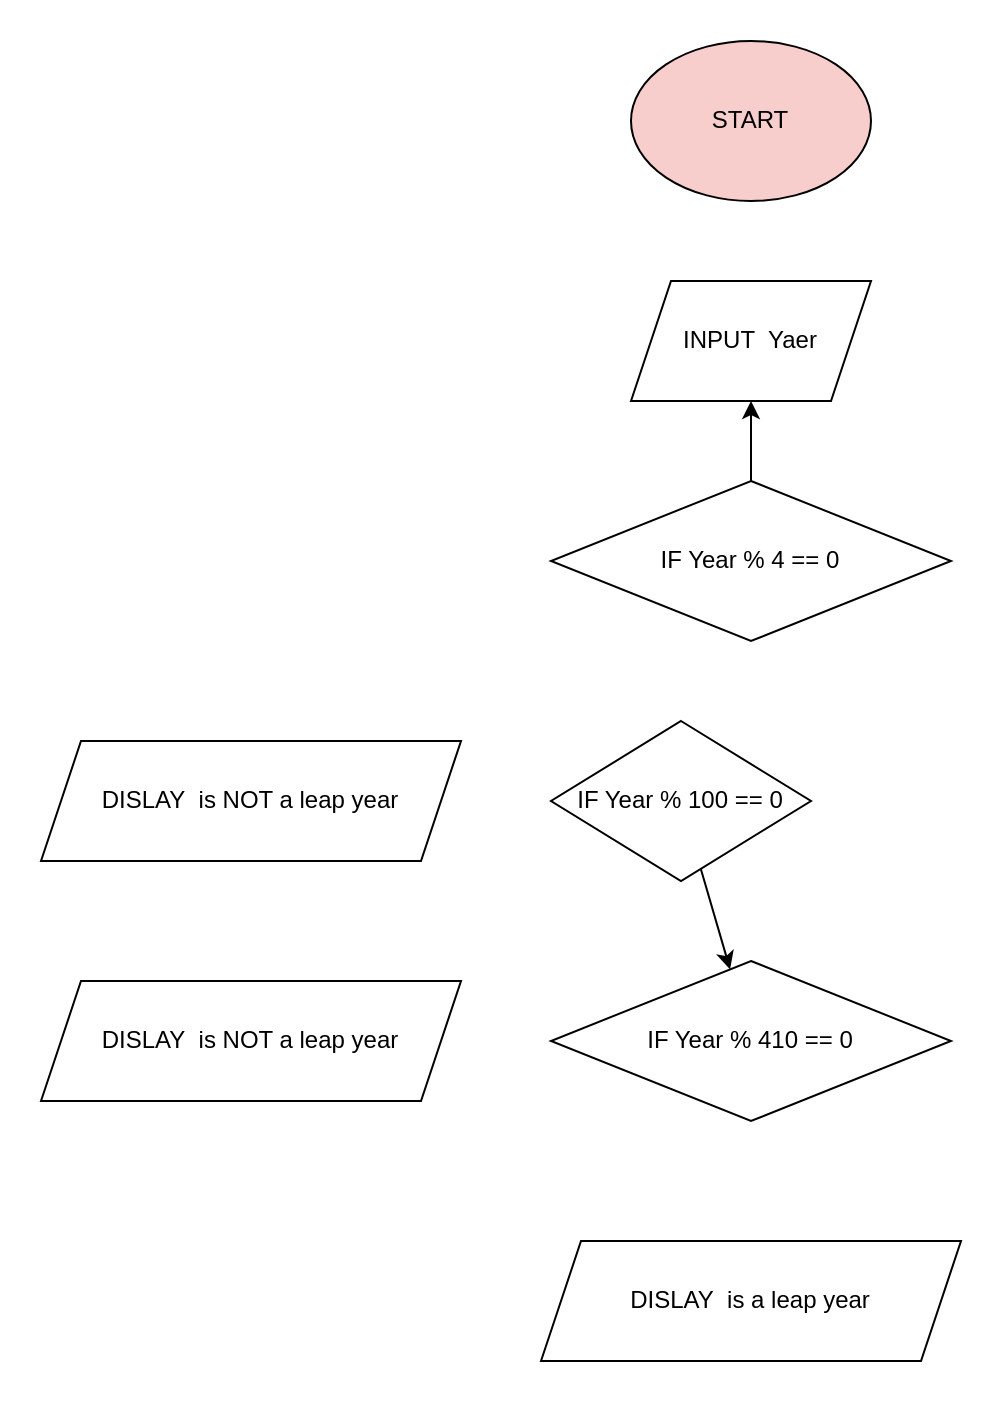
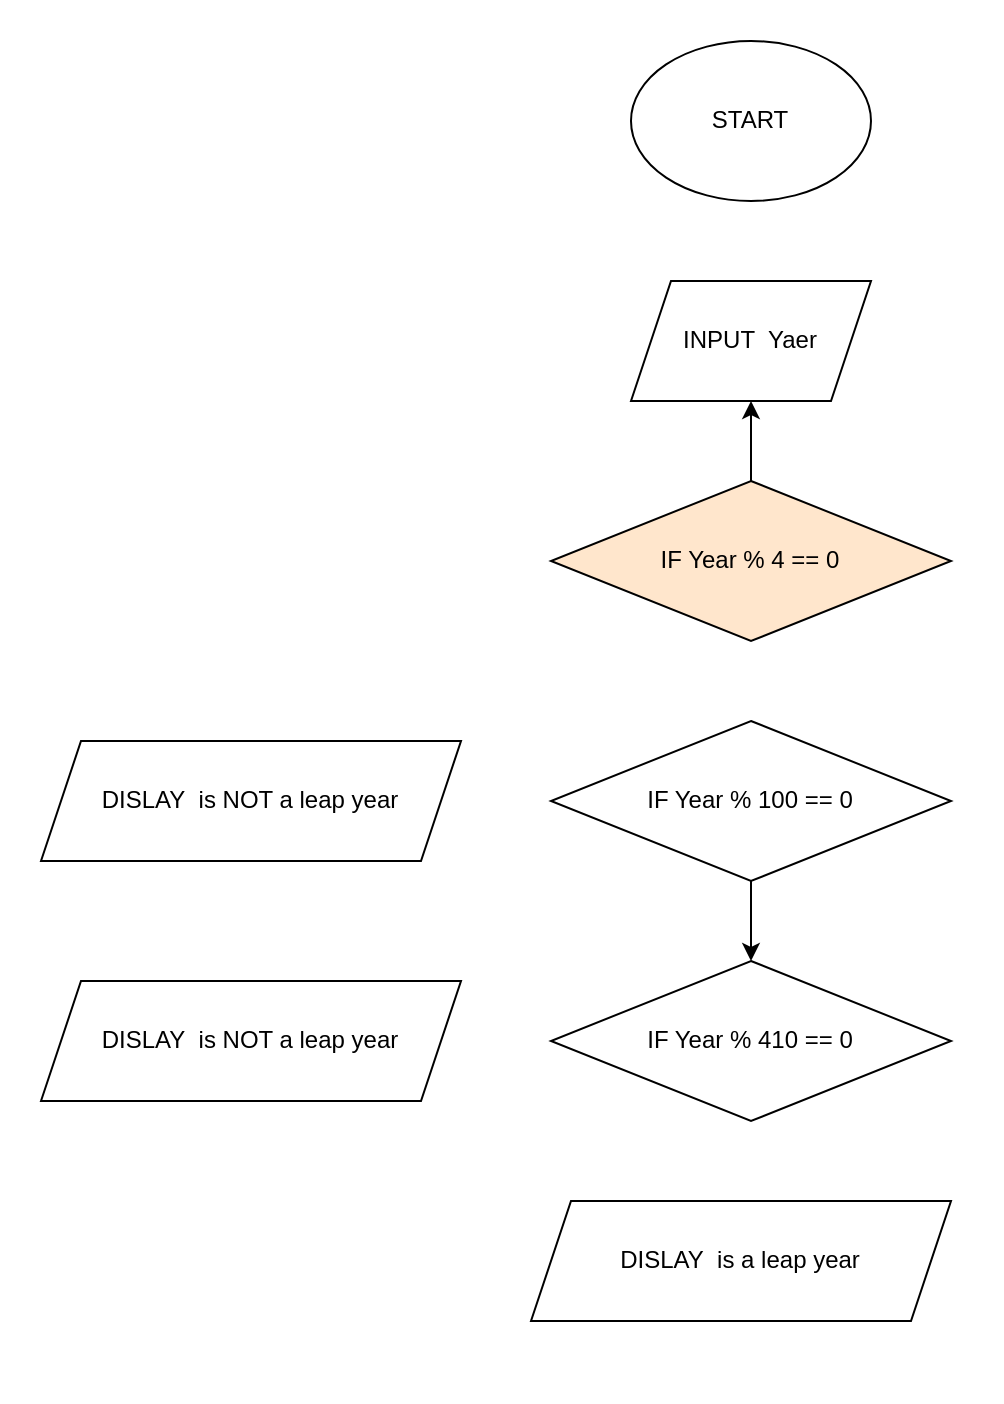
(751, 121) -> (751, 121)
(751, 561) -> (751, 561)
(681, 801) -> (751, 801)
(751, 1301) -> (741, 1261)
